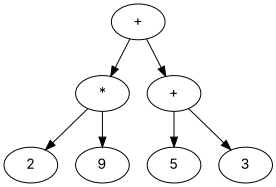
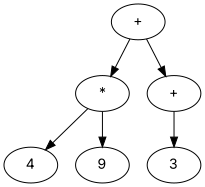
(31, 165) -> (31, 165)
(174, 165) -> none
